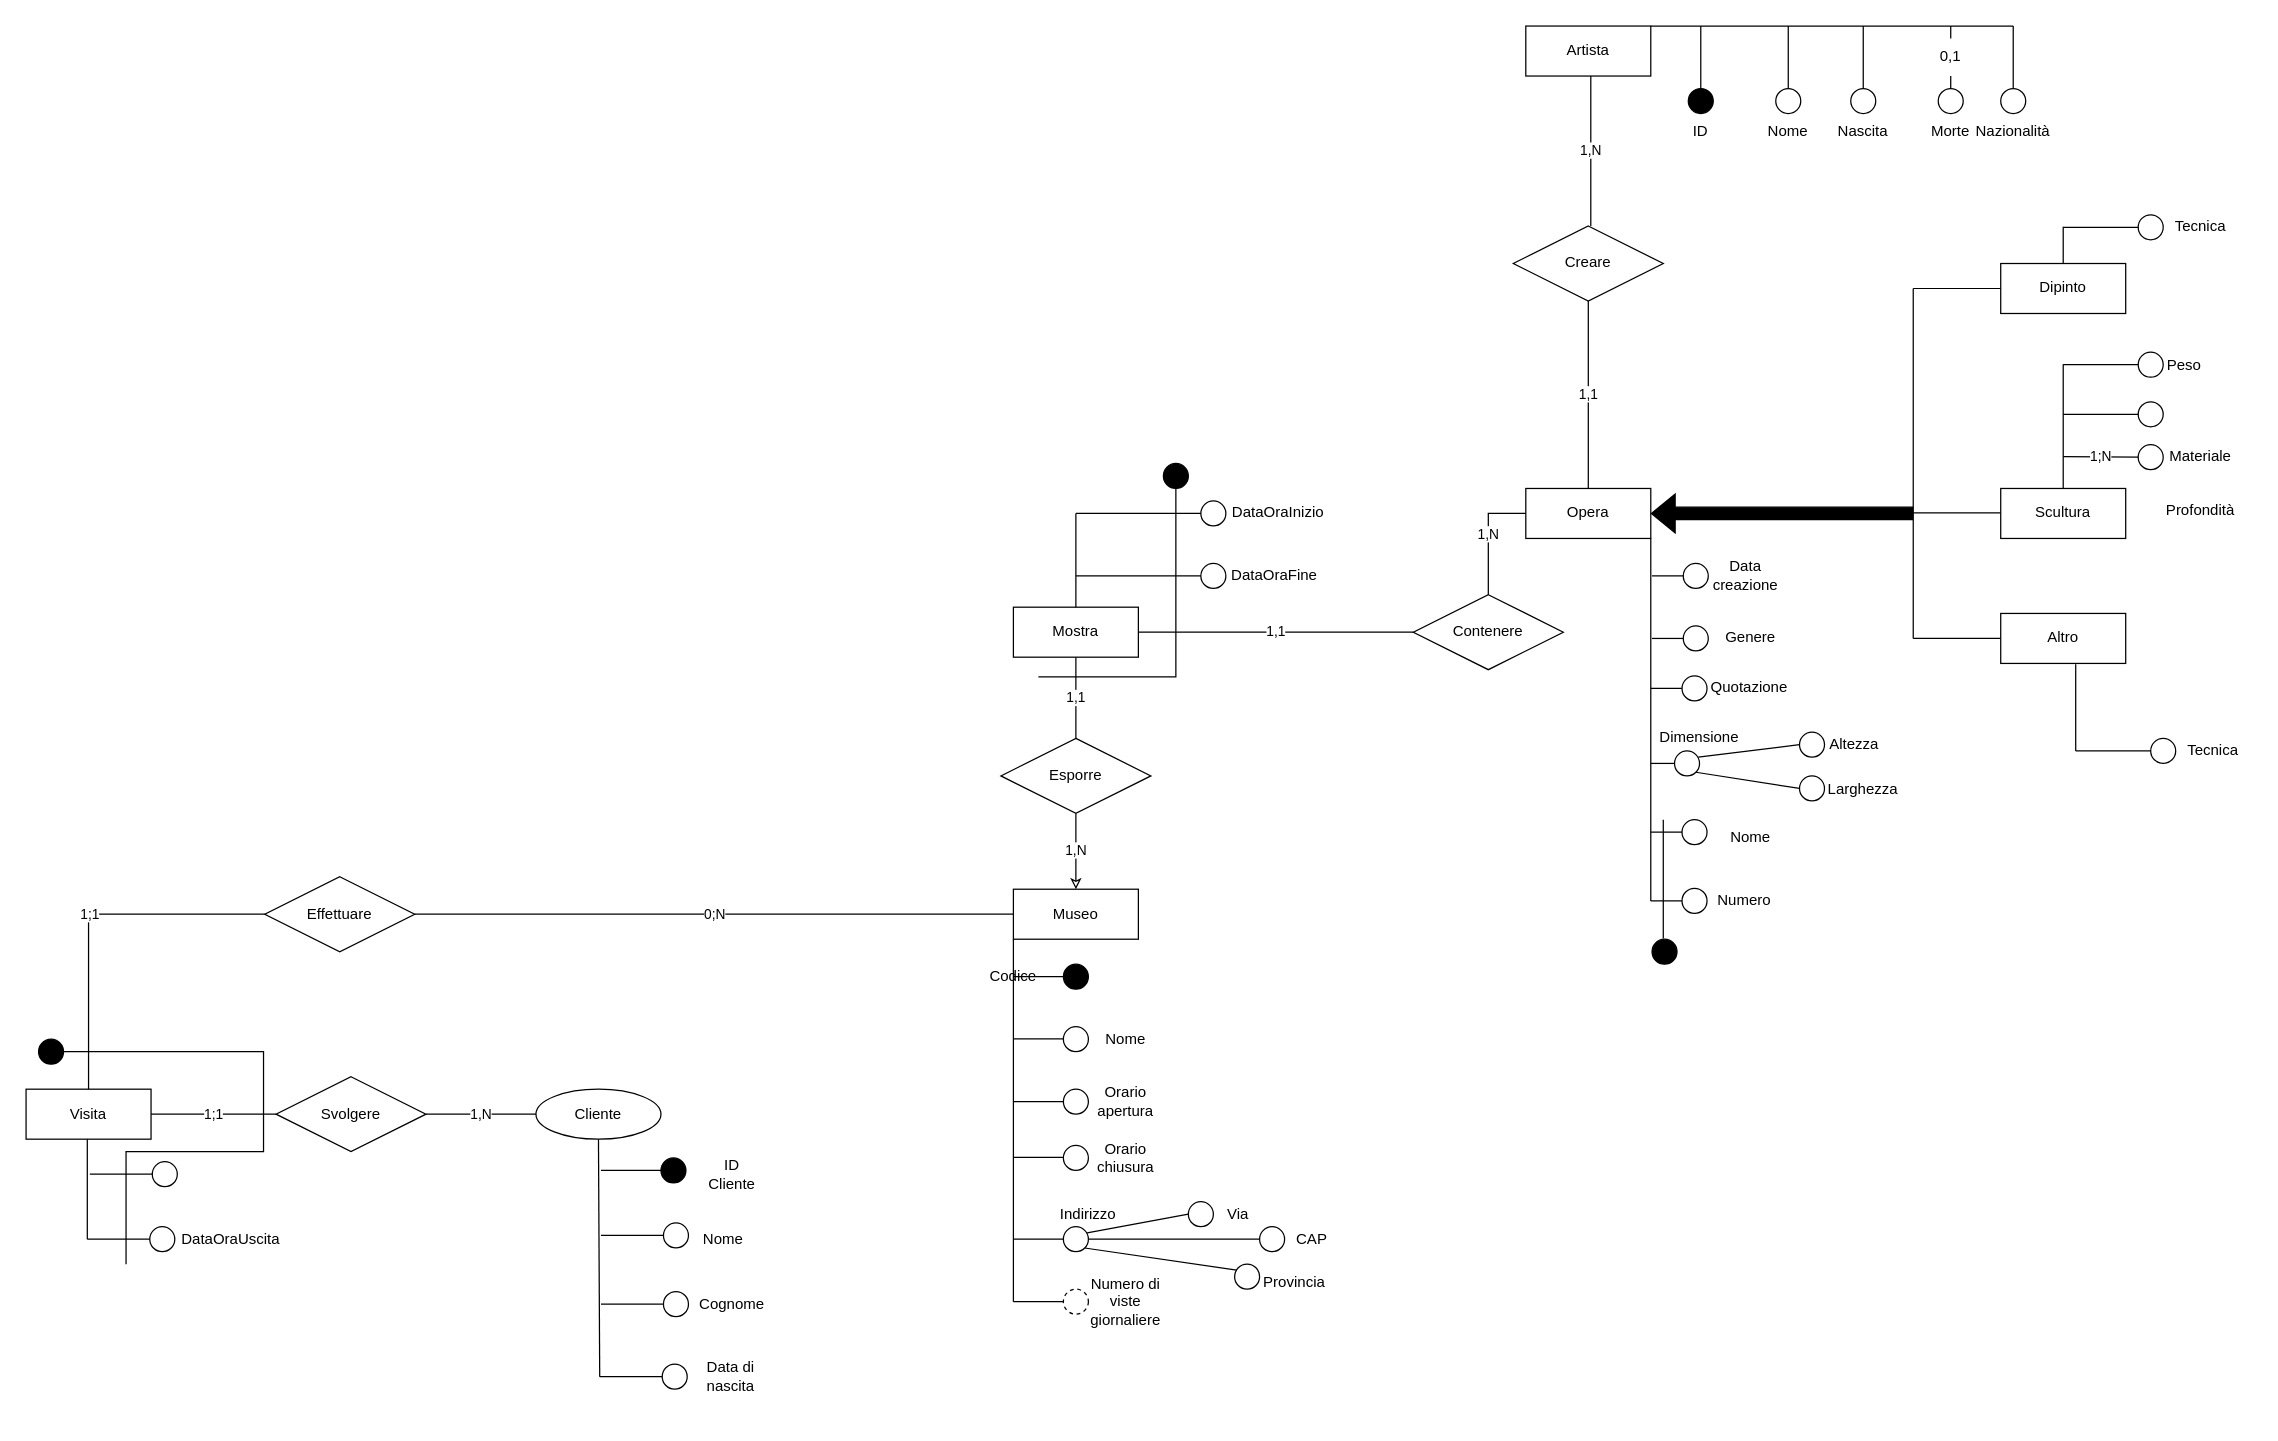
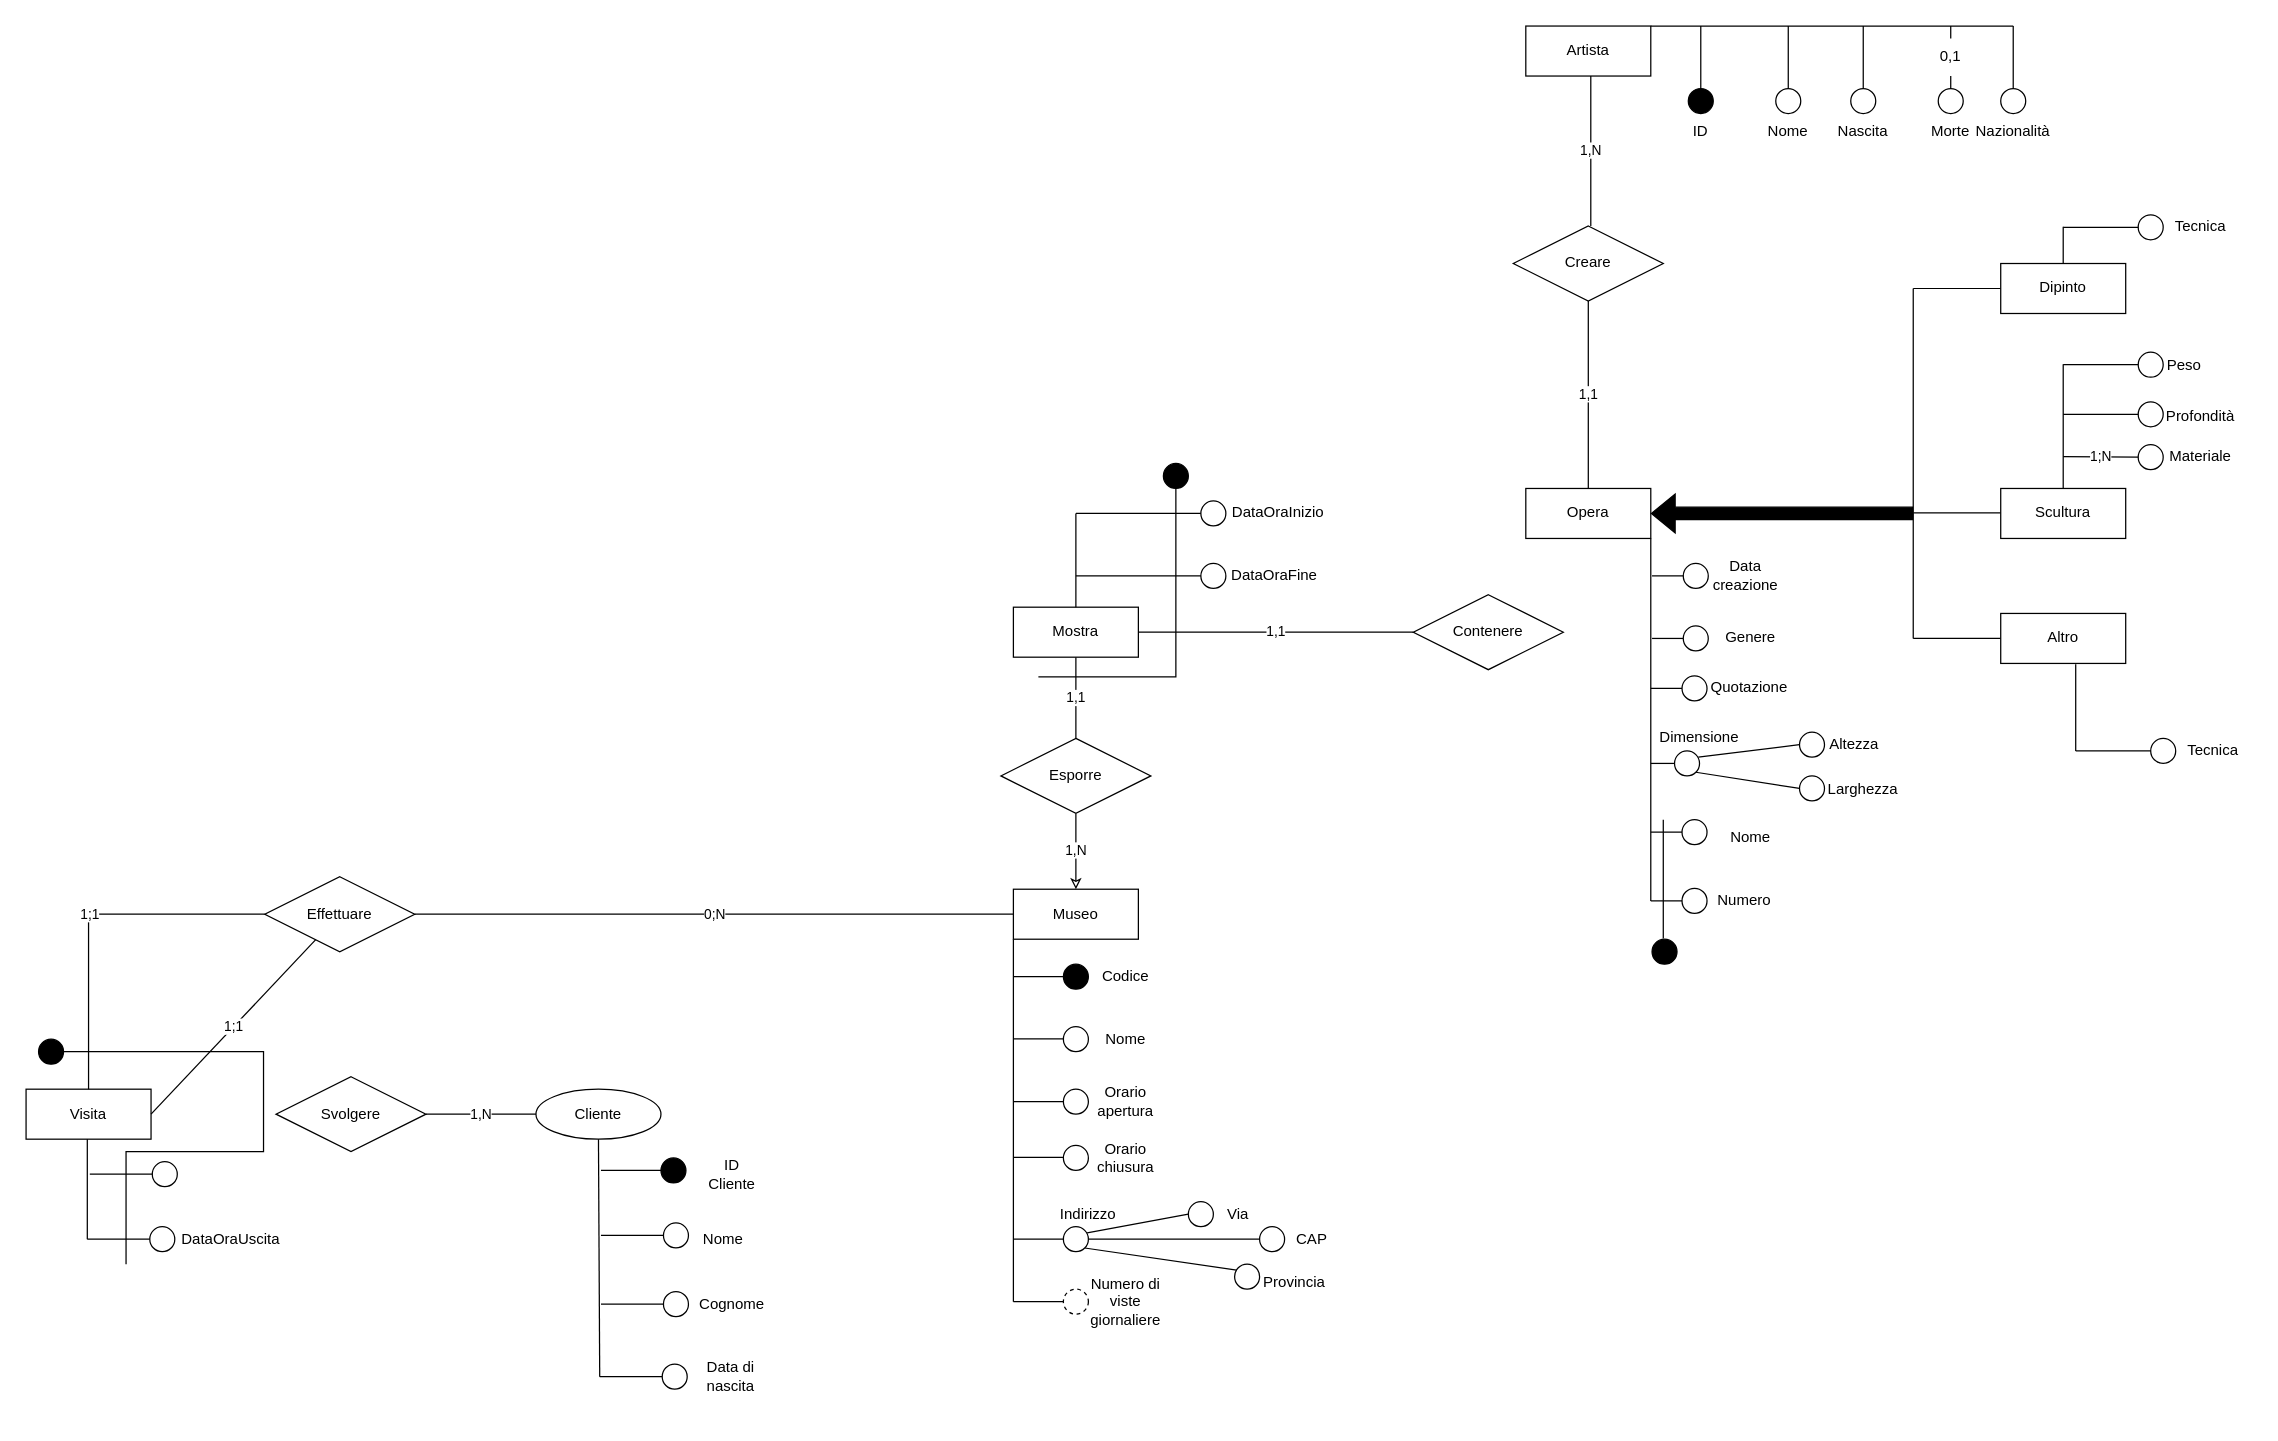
(2201, 511) -> (2201, 417)
(1488, 536) -> none
(1013, 977) -> (1126, 977)
(210, 1114) -> (232, 1028)
